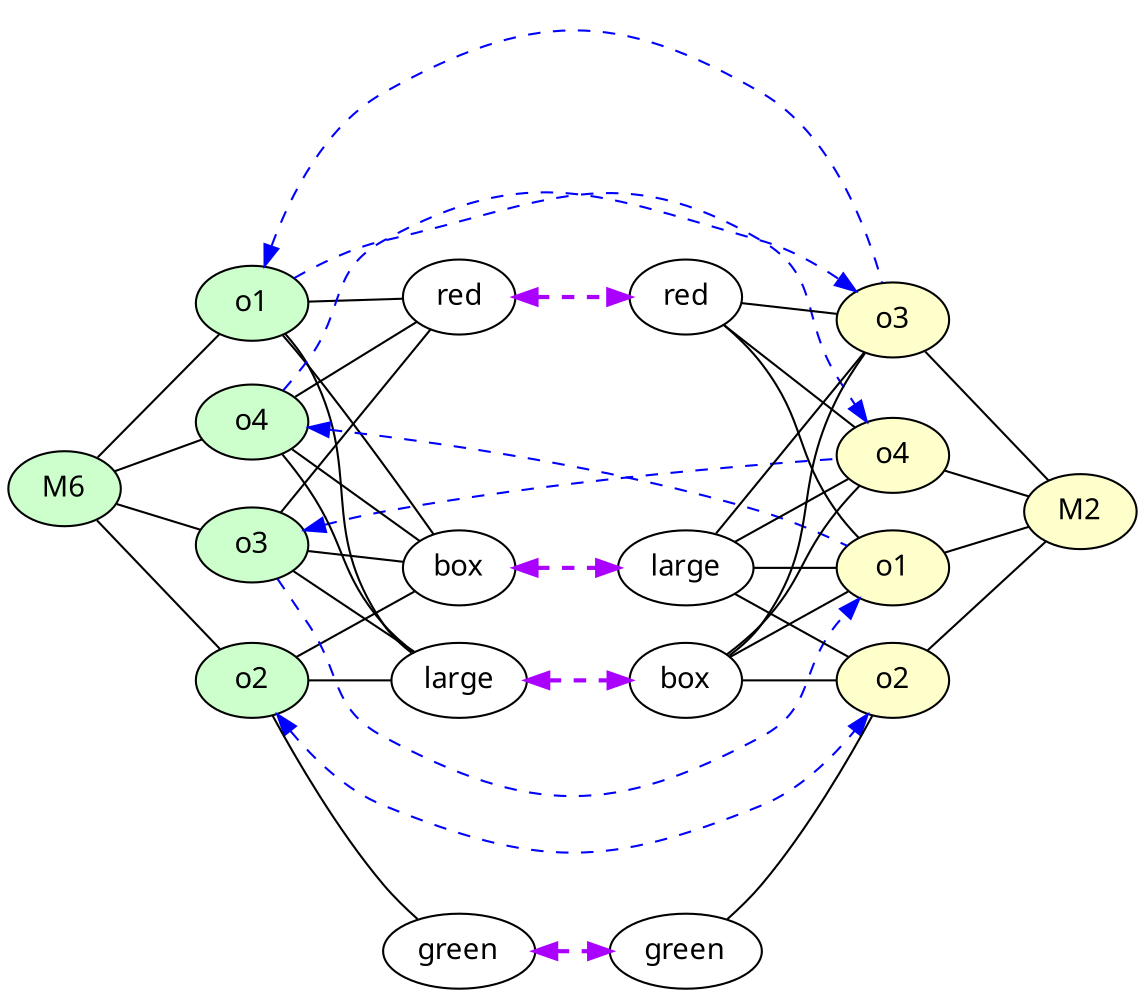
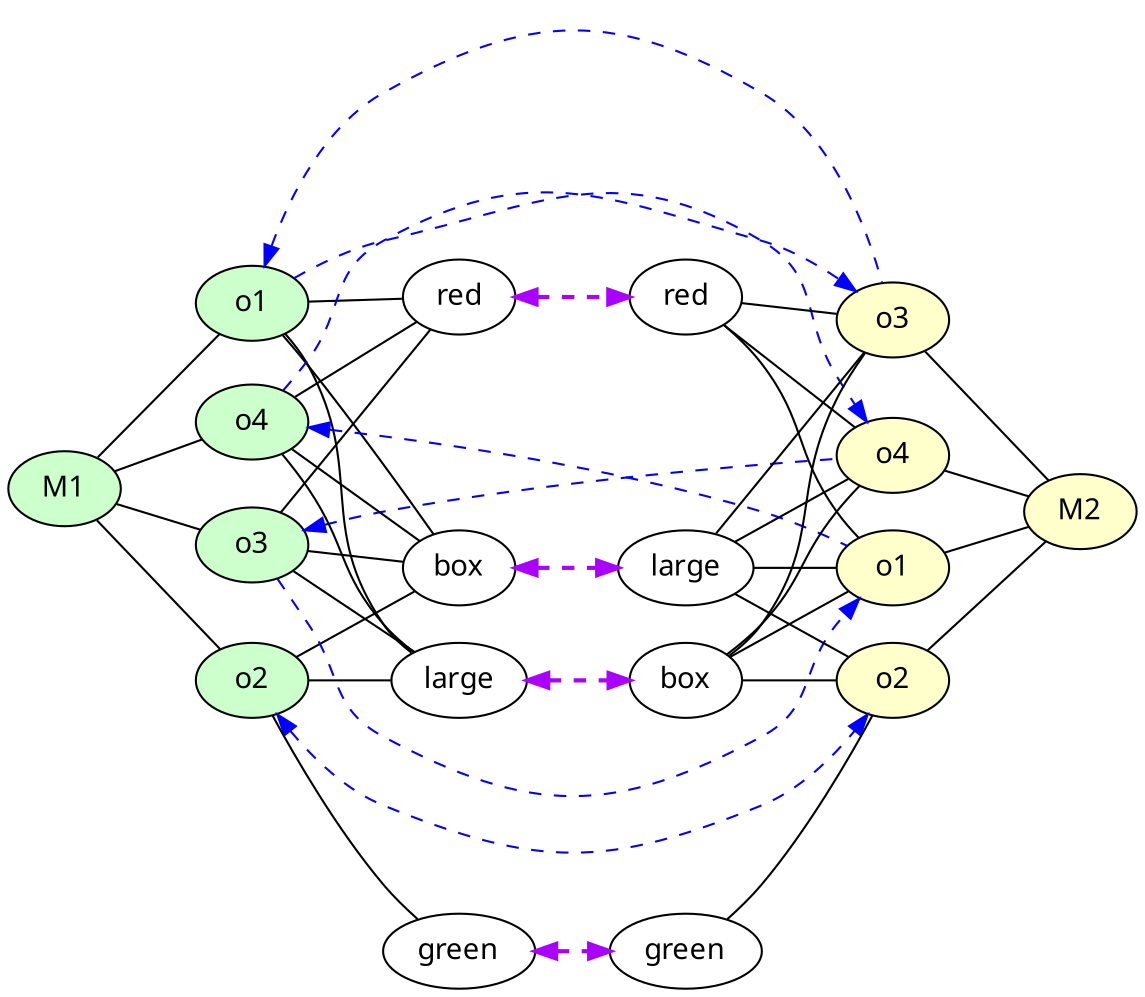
(65, 489) -> (65, 489)
